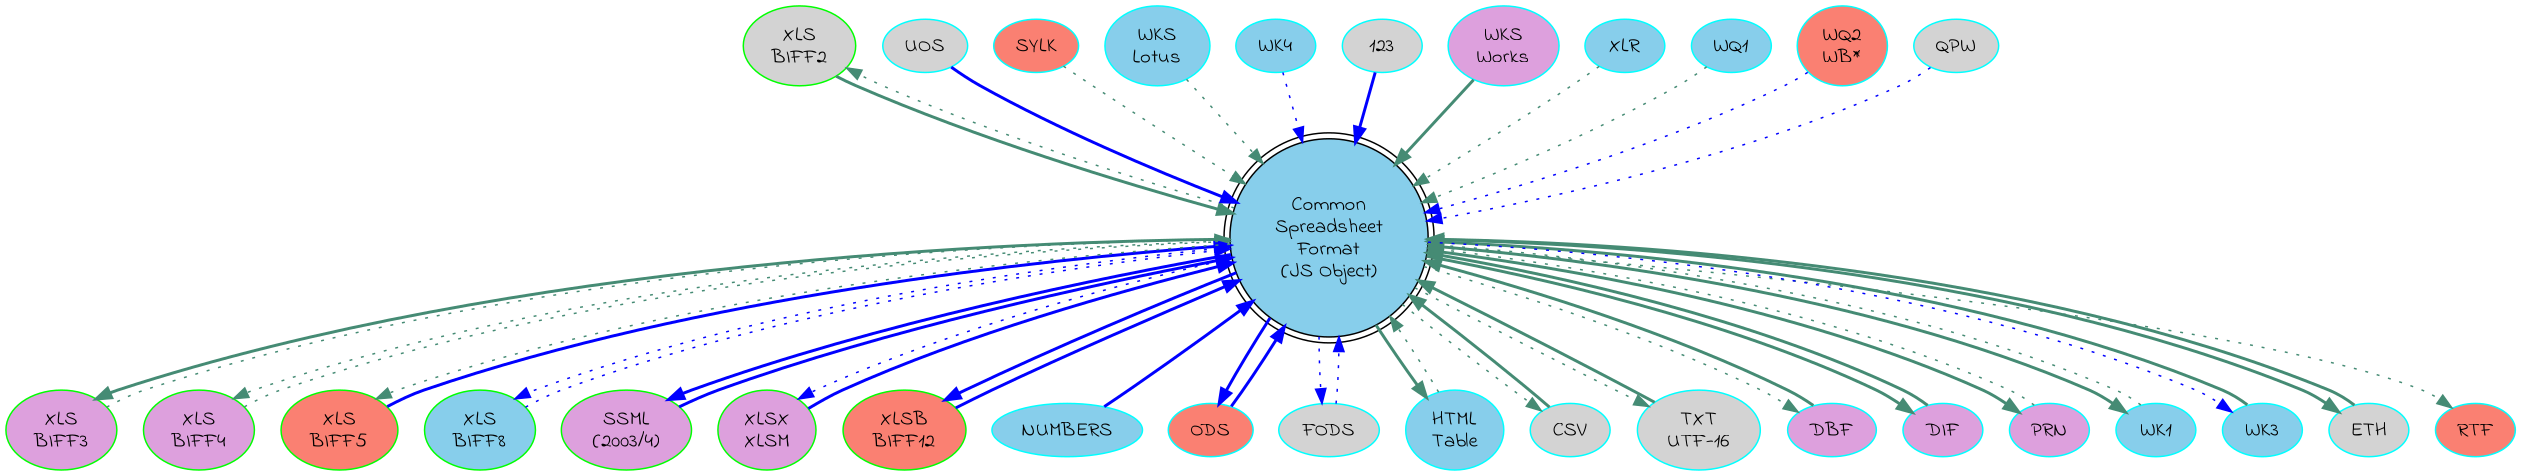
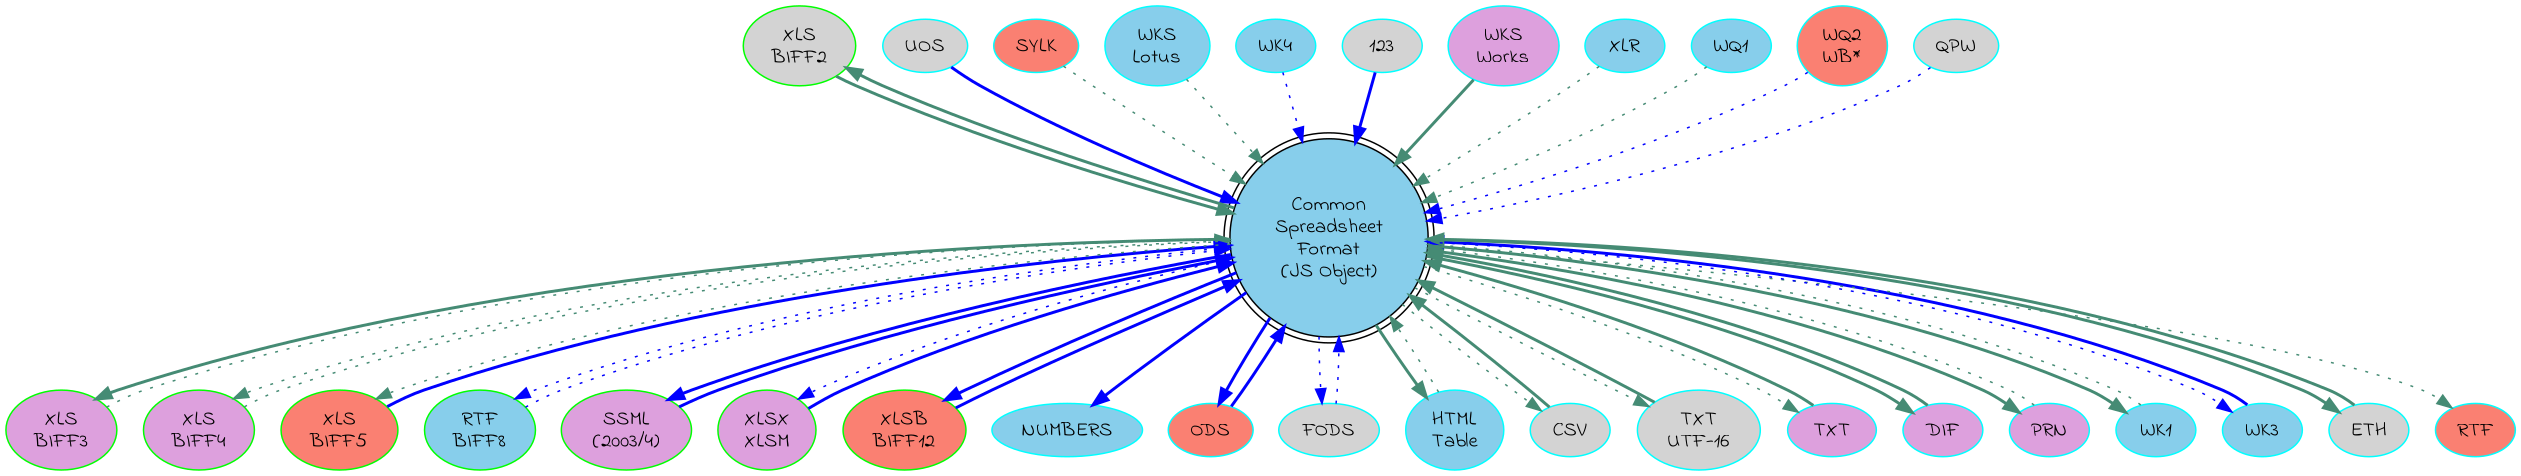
(998, 131) -> (998, 131)
(1853, 287) -> (1853, 287)
(1173, 359) -> (1175, 343)
(480, 430) -> (480, 430)
(1832, 430) -> (1832, 430)
